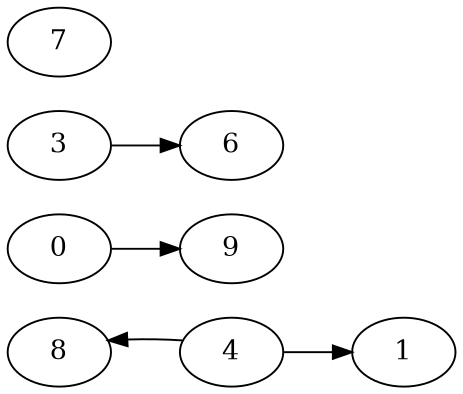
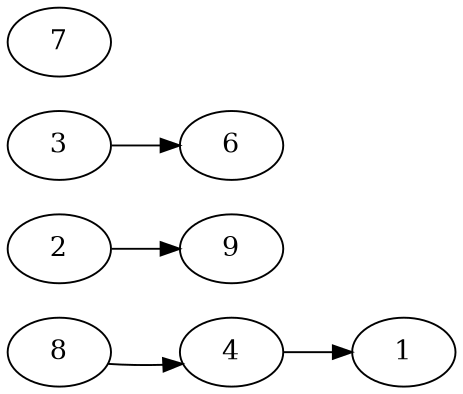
(59, 249) -> (59, 249)
(155, 339) -> (136, 365)
